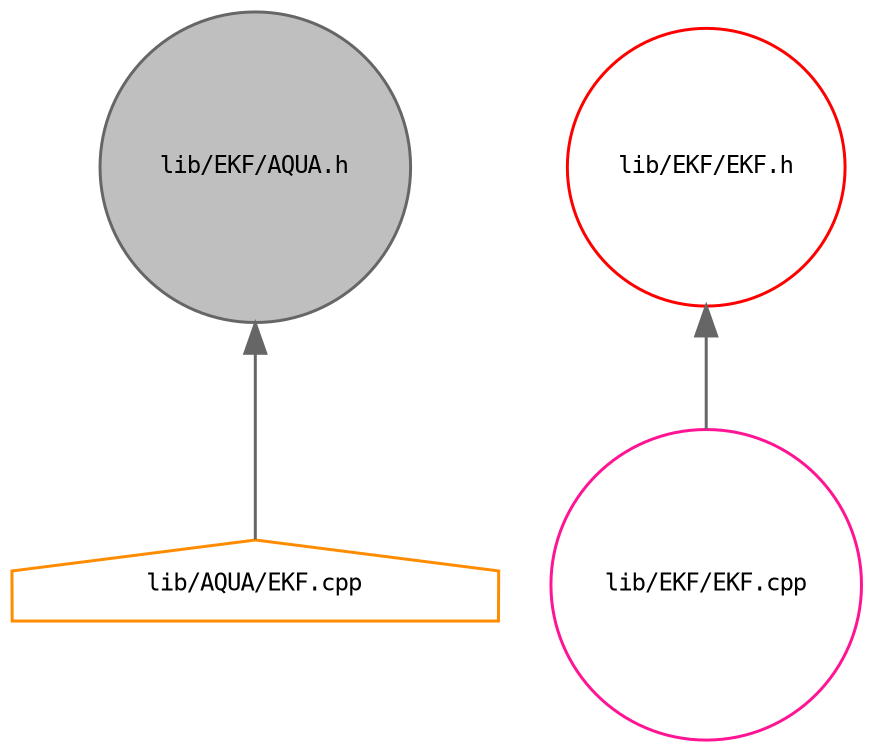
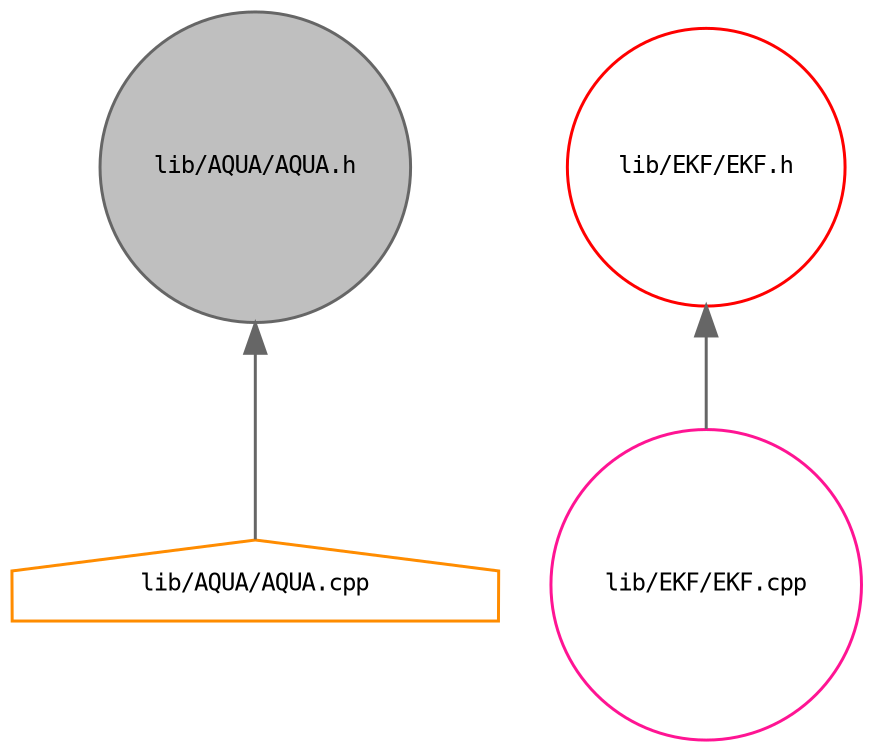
(255, 167) -> (255, 167)
(255, 585) -> (255, 585)
